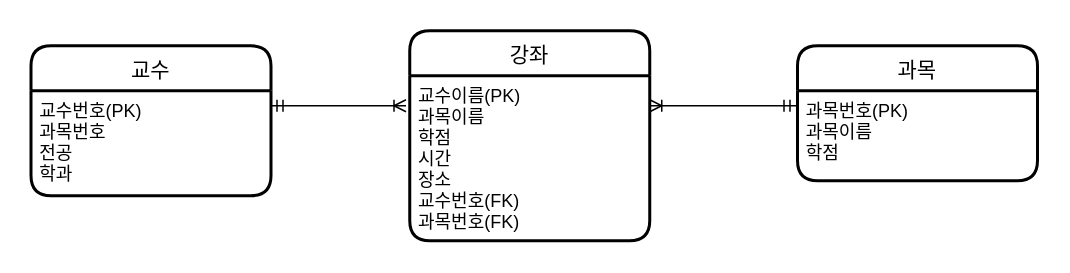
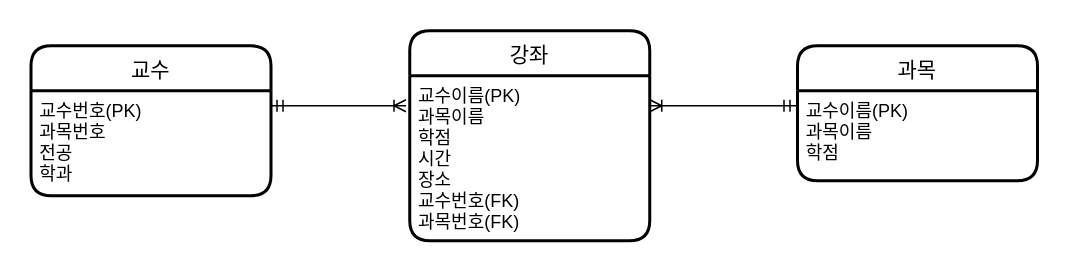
(862, 111) -> (862, 111)
